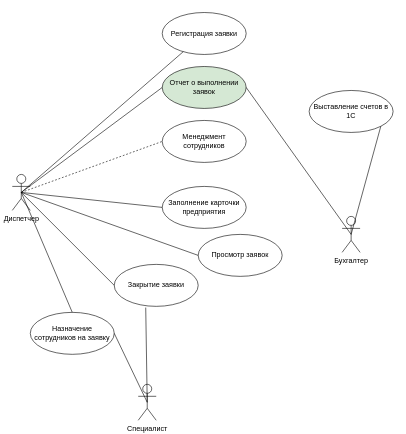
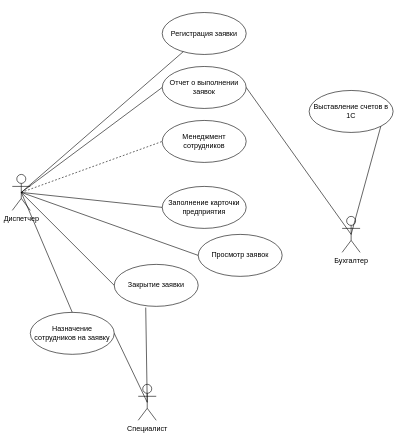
(204, 87) -> (204, 87)
